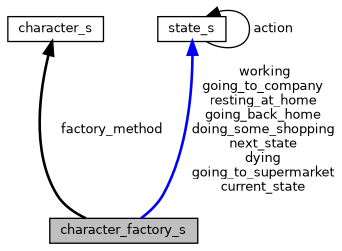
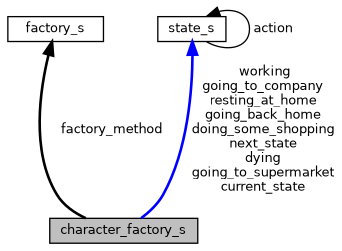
(56, 29) -> (56, 29)
